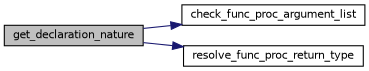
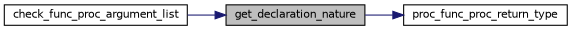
(157, 27) -> (201, 15)
(273, 56) -> (485, 15)
